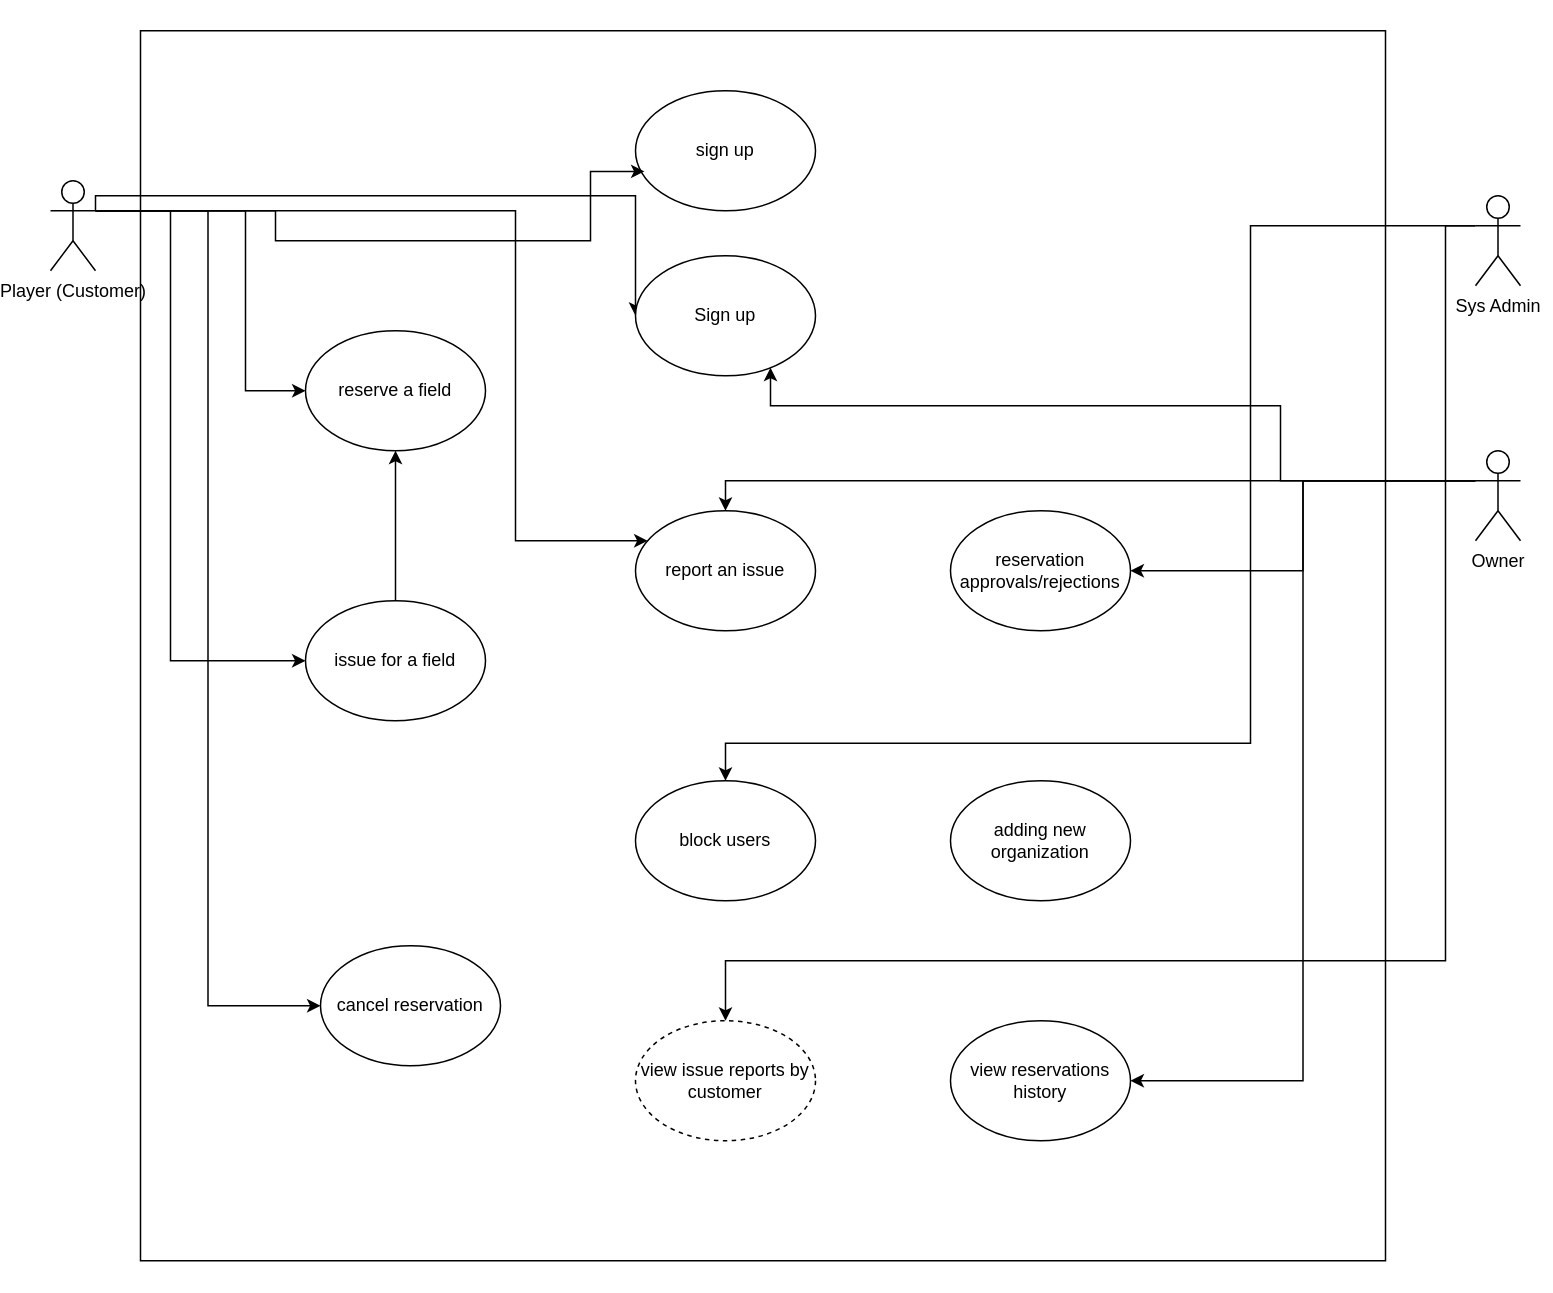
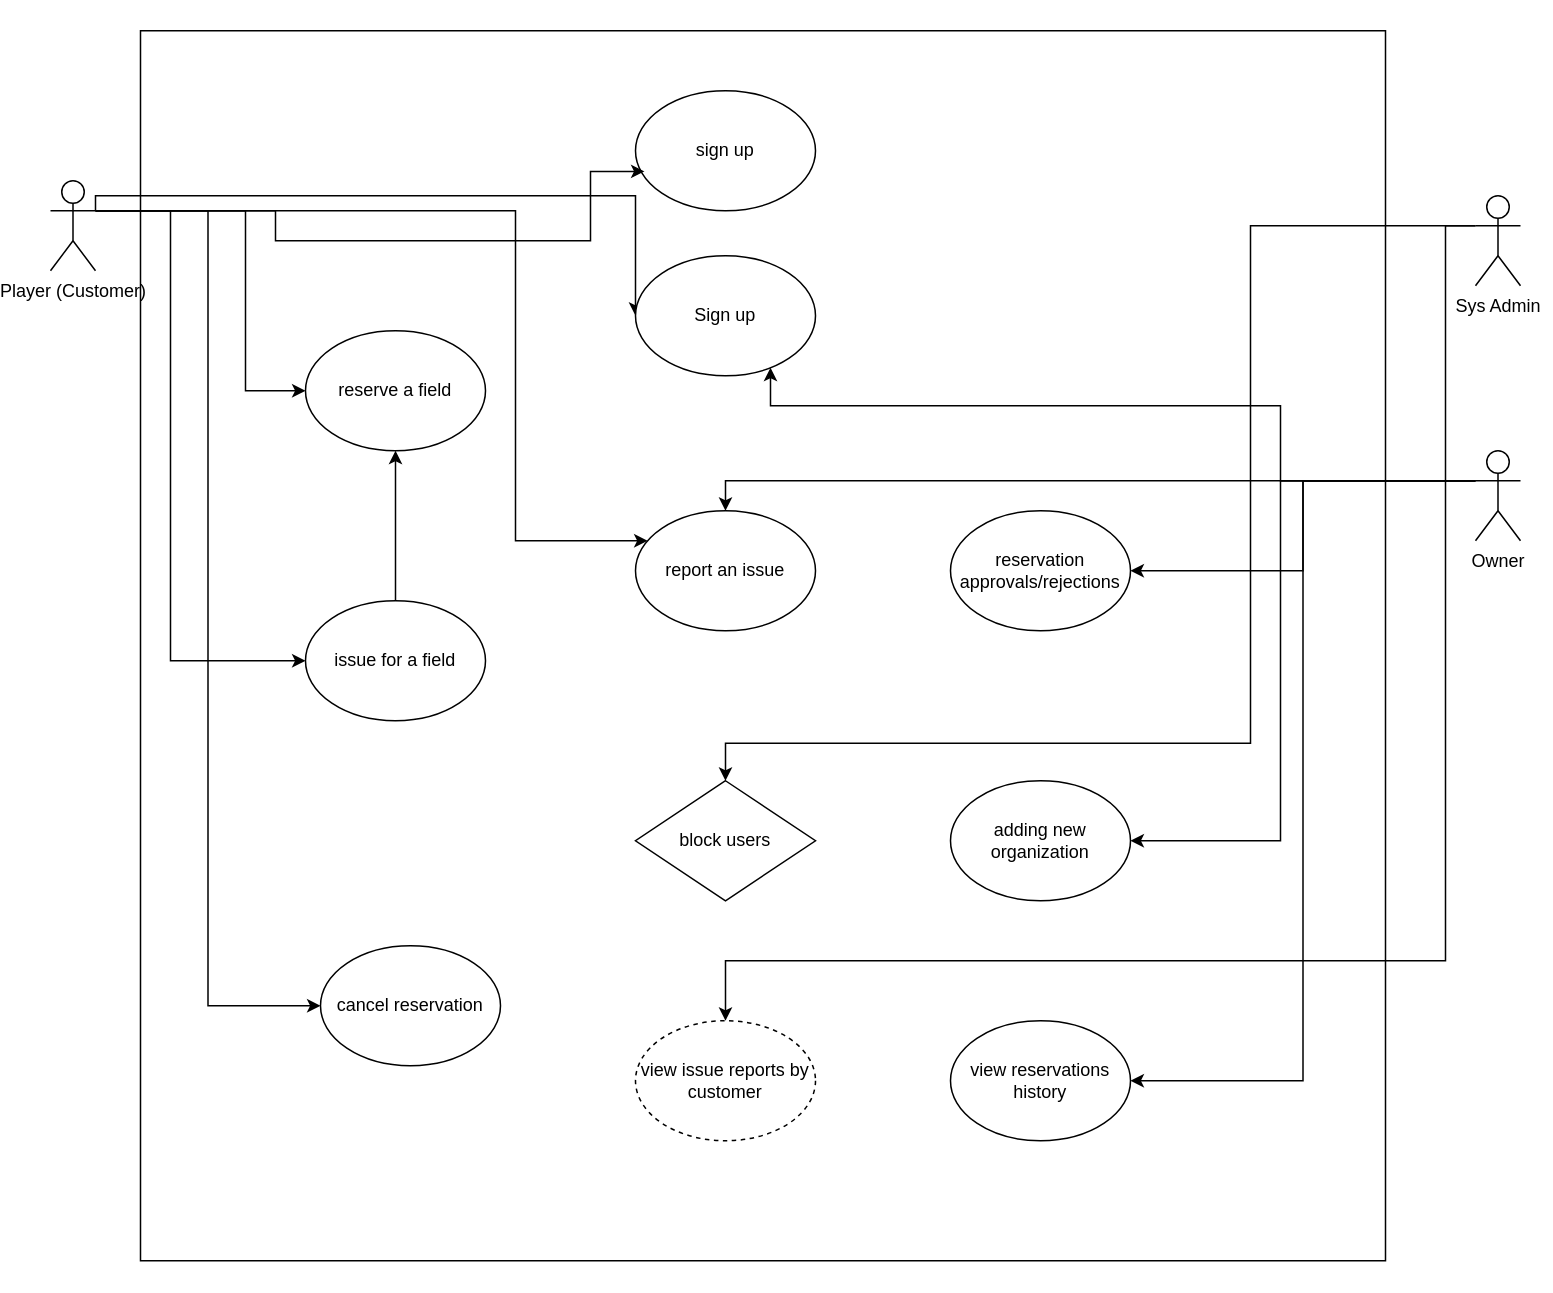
none -> (1280, 731)
(725, 841) -> (725, 841)
